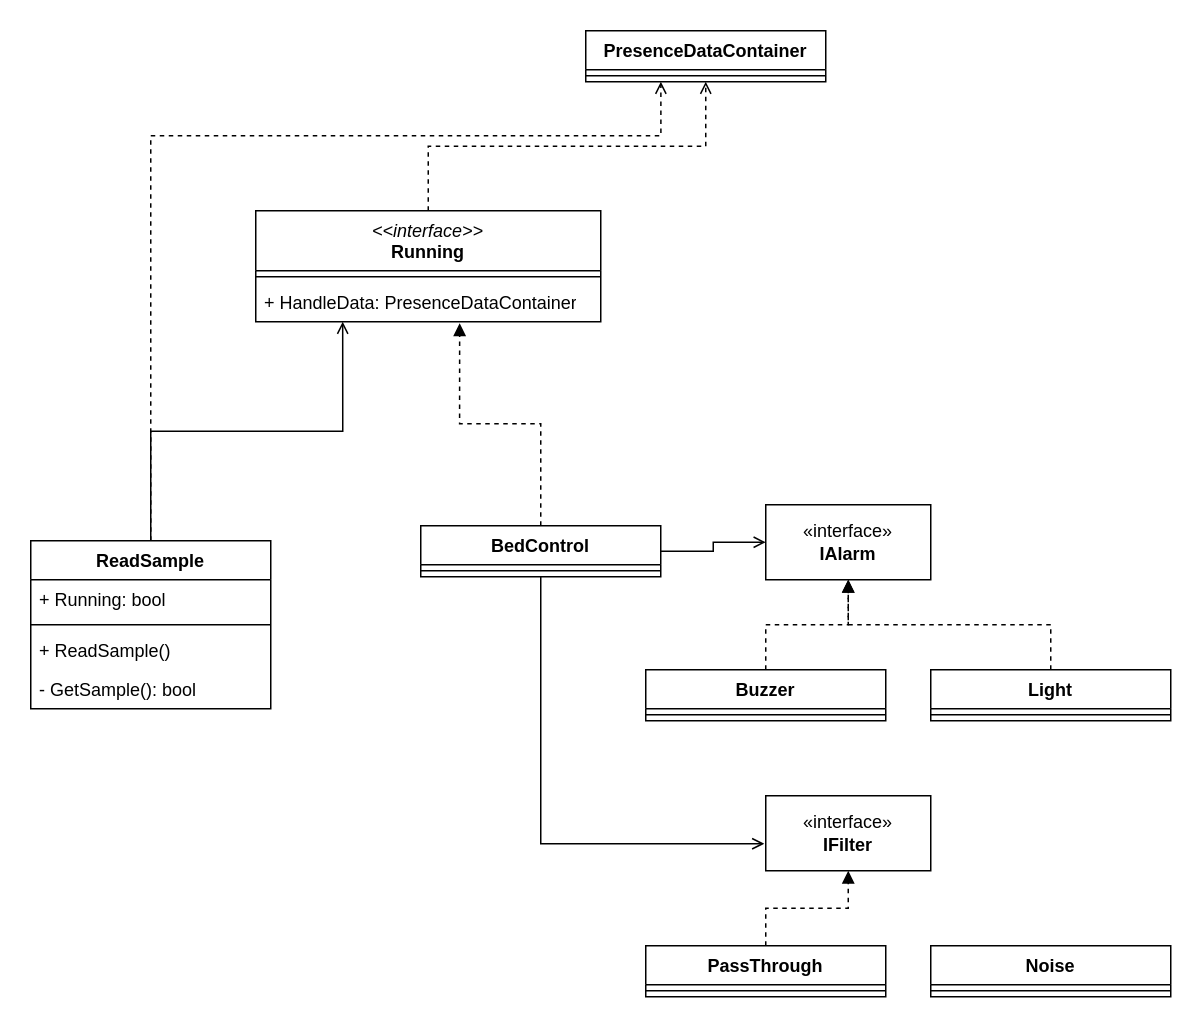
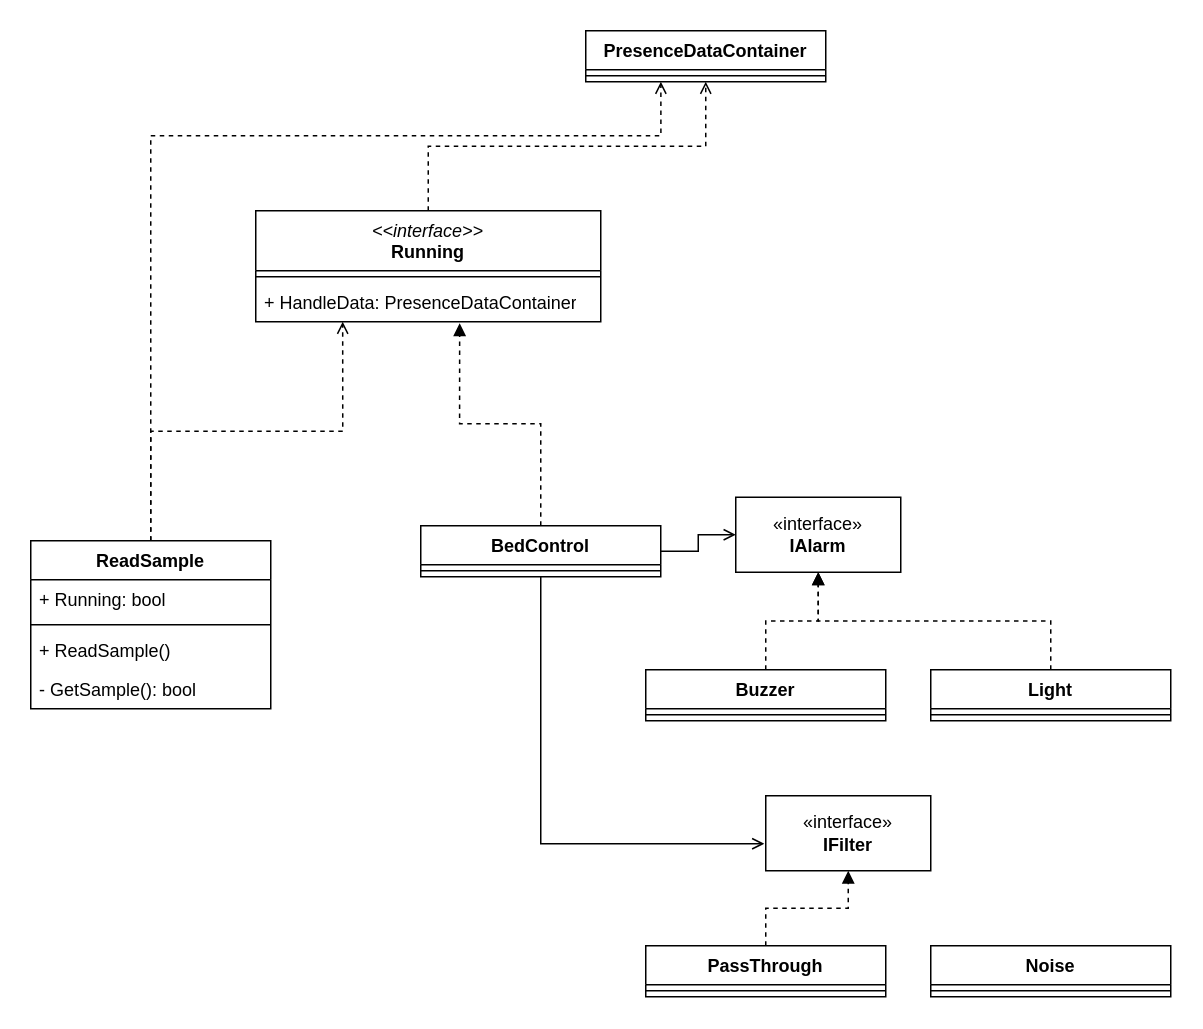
(300, 431) -> (300, 431)
(848, 542) -> (818, 535)
